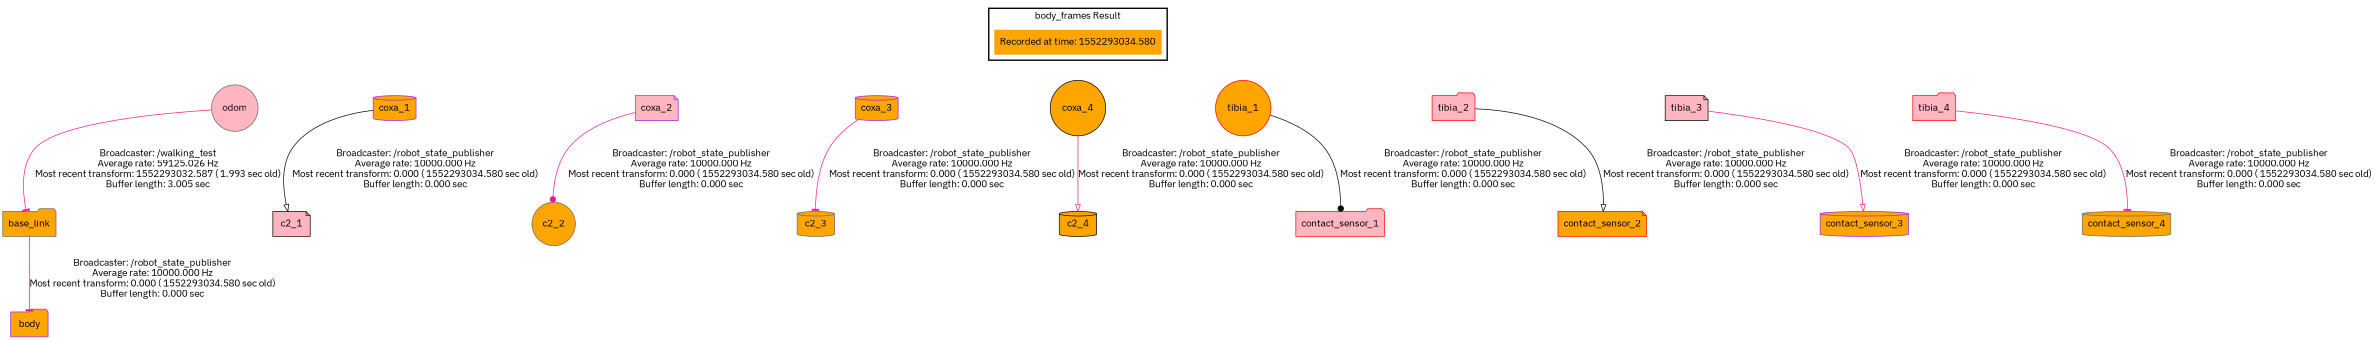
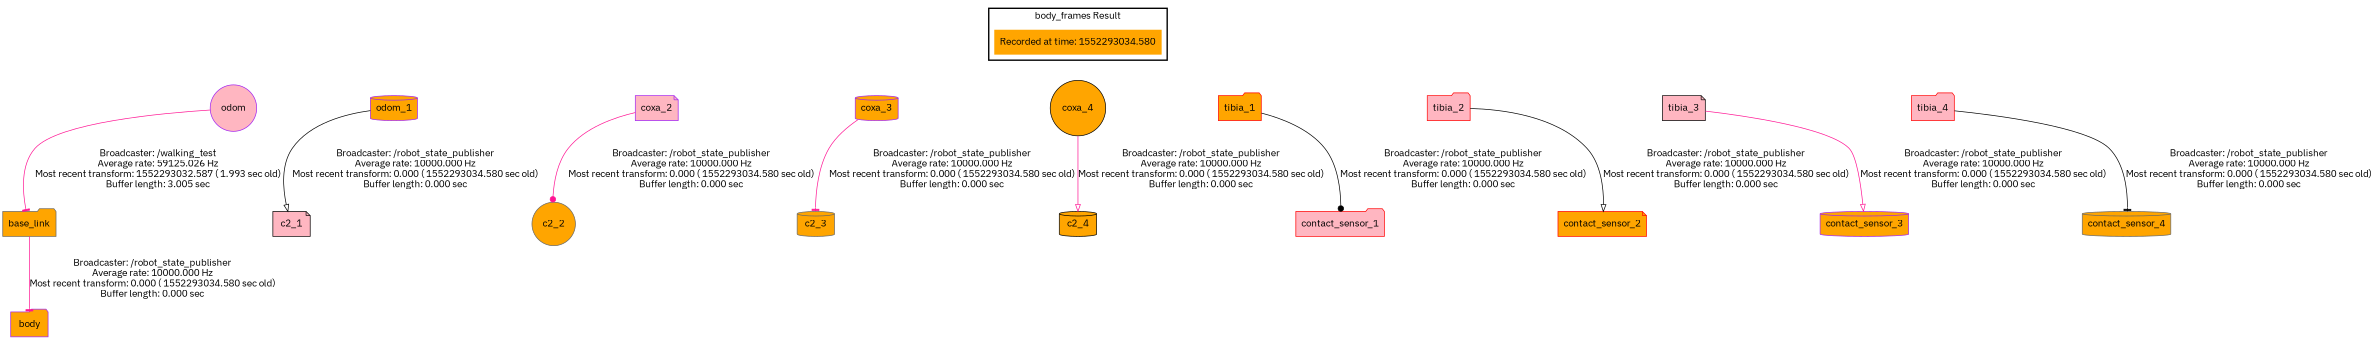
(235, 108) -> (233, 108)
(395, 108) -> (394, 108)
(1243, 108) -> (1240, 108)
(2066, 129) -> (2065, 129)
